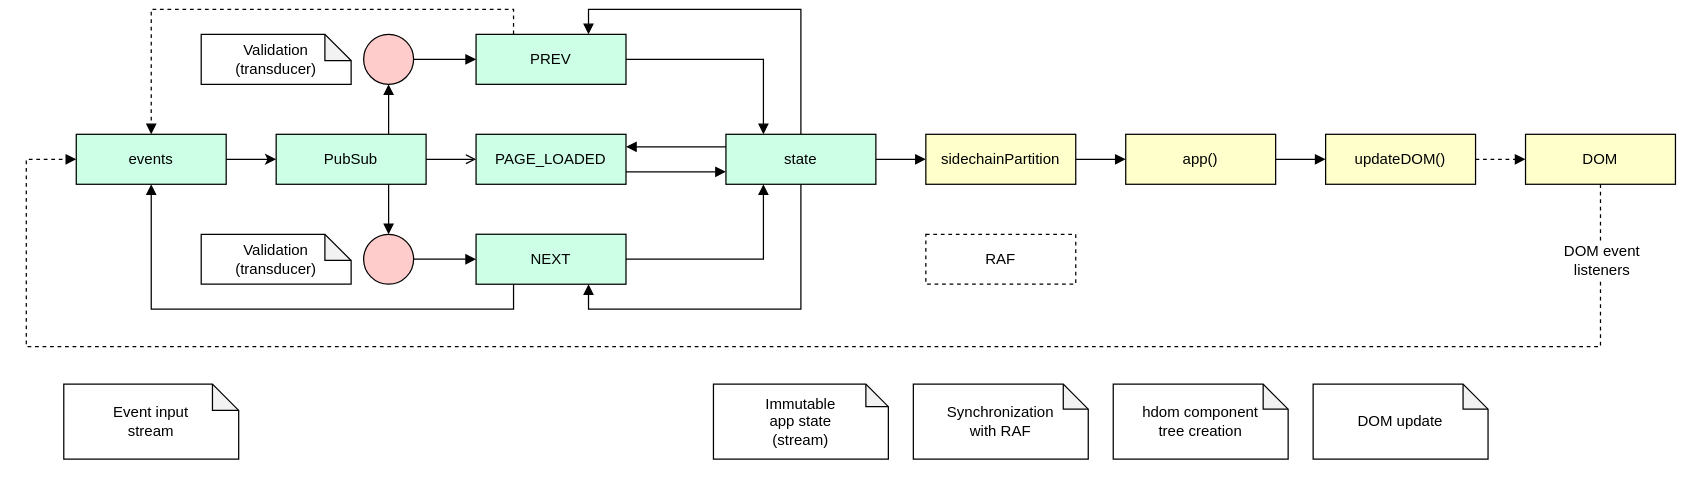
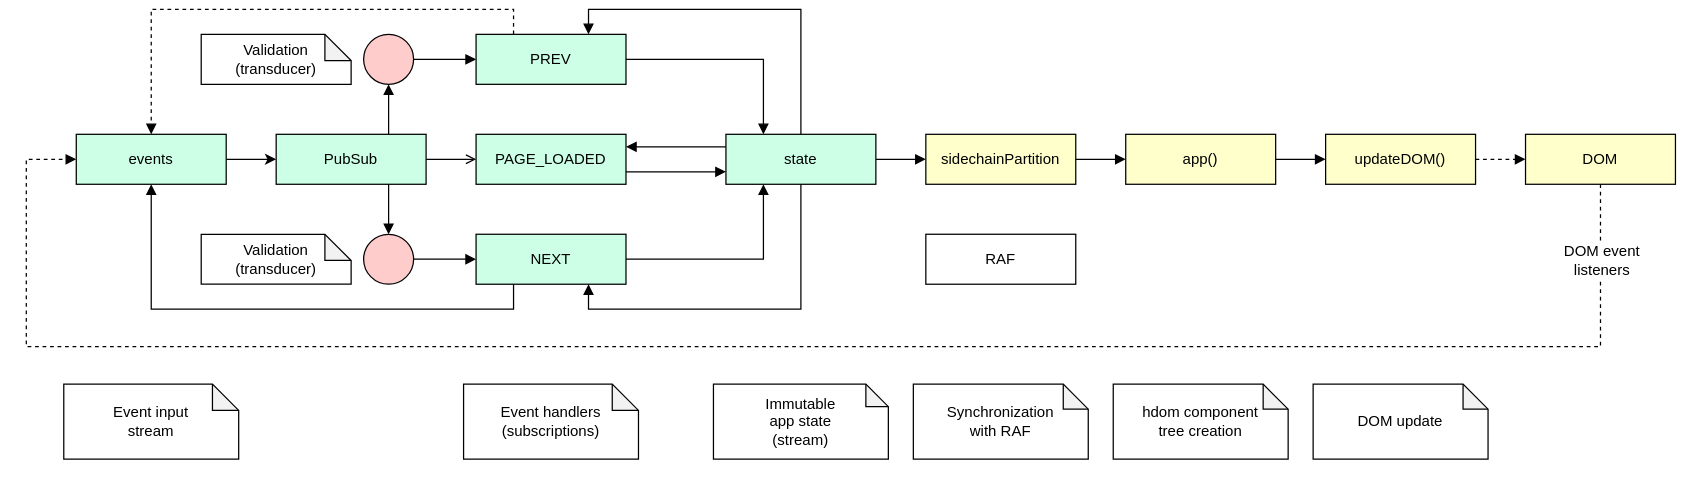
(1001, 259) -> (1001, 259)
none -> (551, 422)
